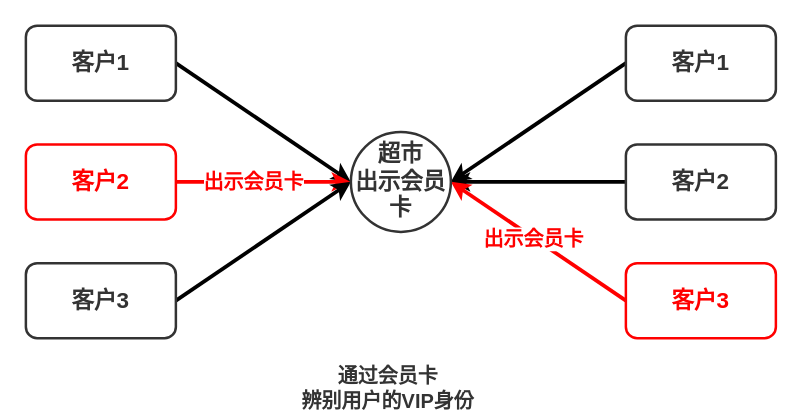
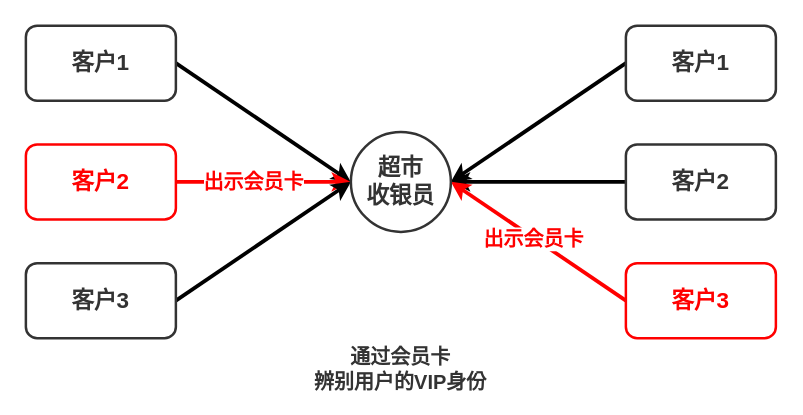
(401, 182) -> (401, 182)
(388, 388) -> (401, 369)
